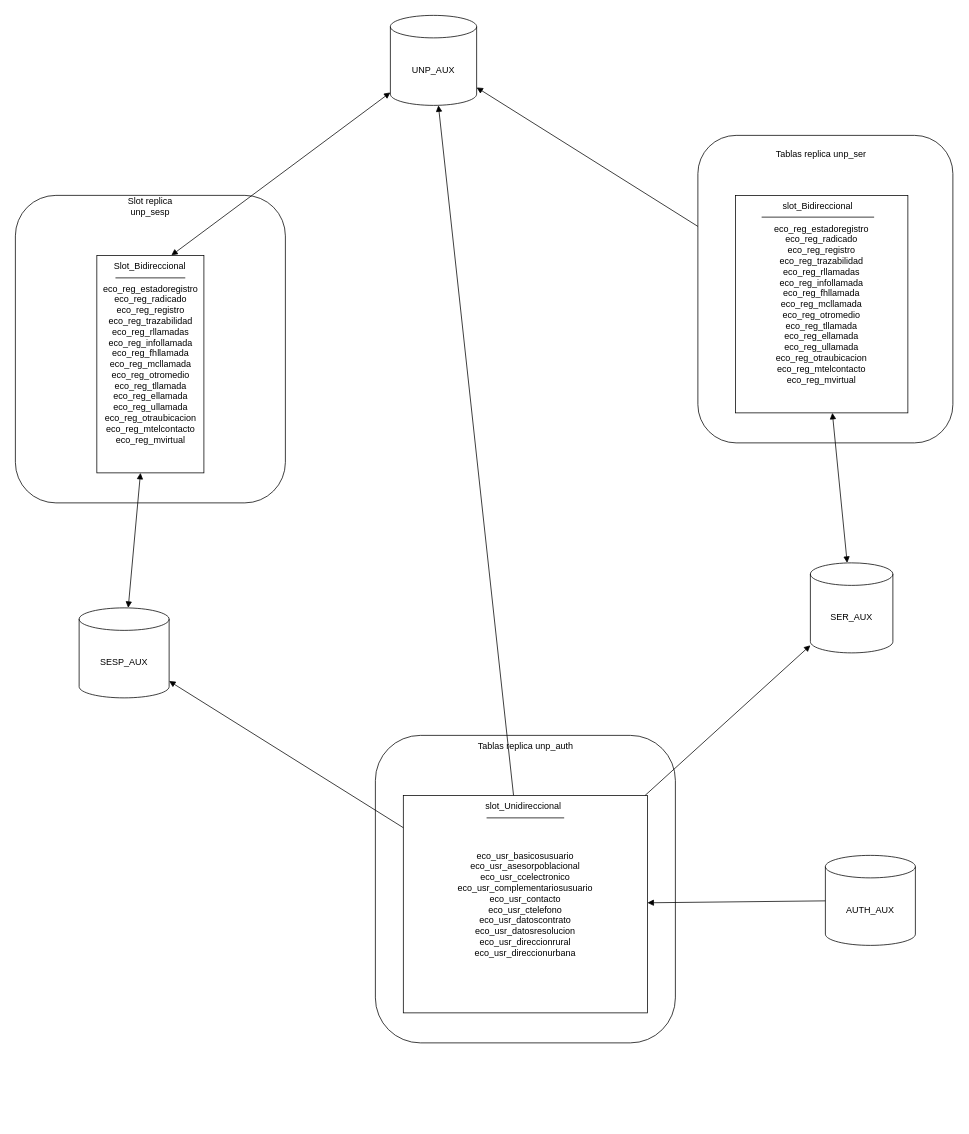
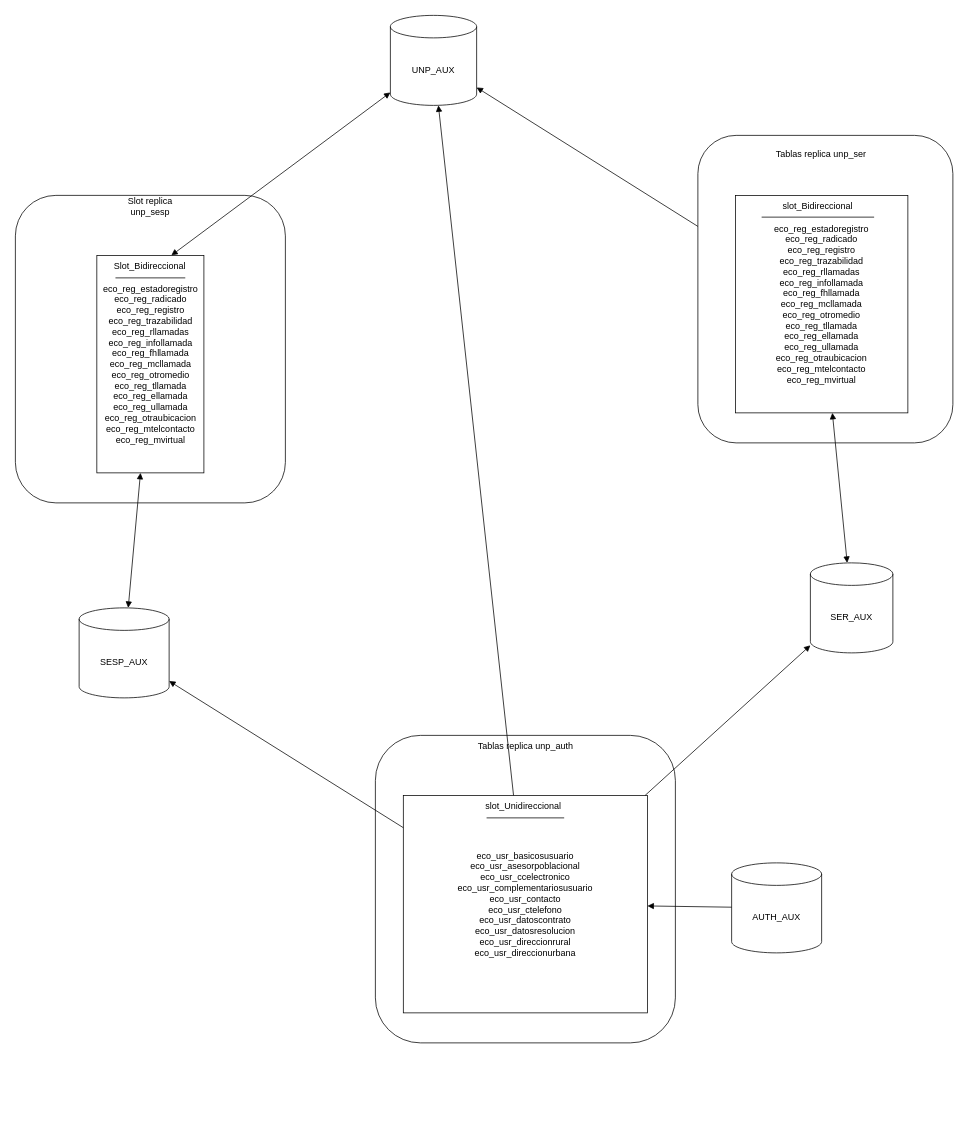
(870, 900) -> (777, 908)
